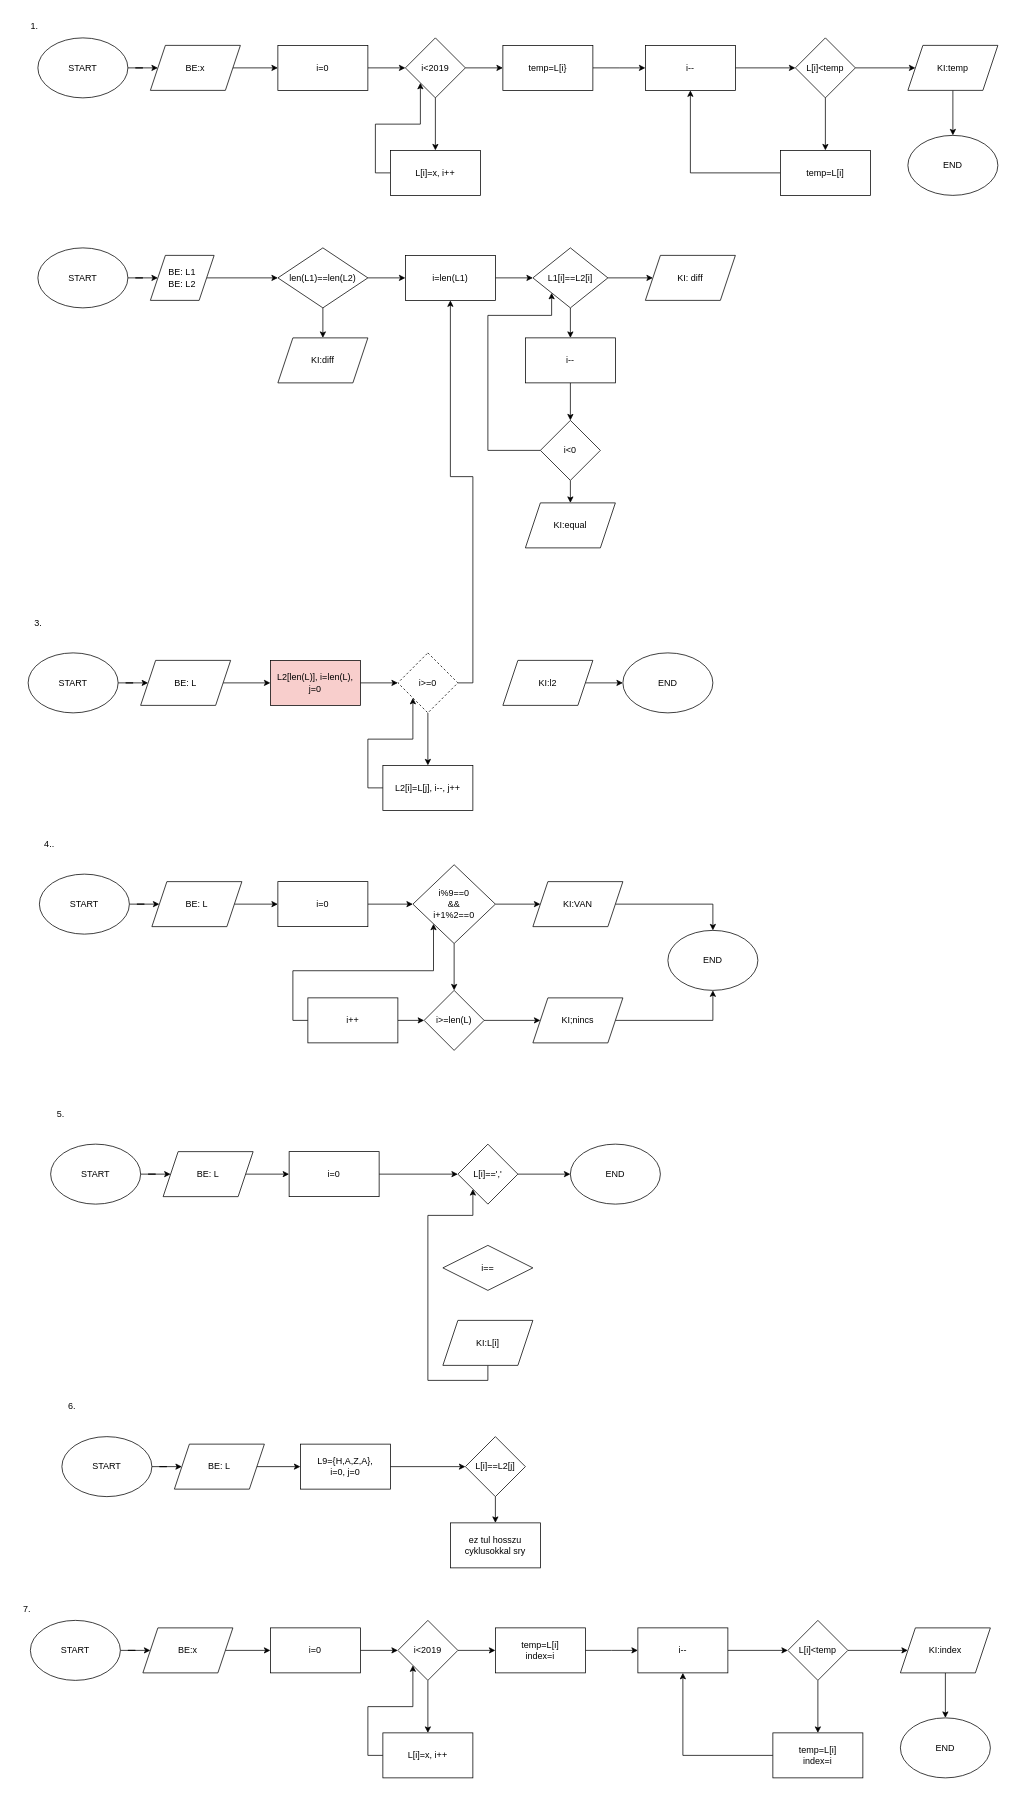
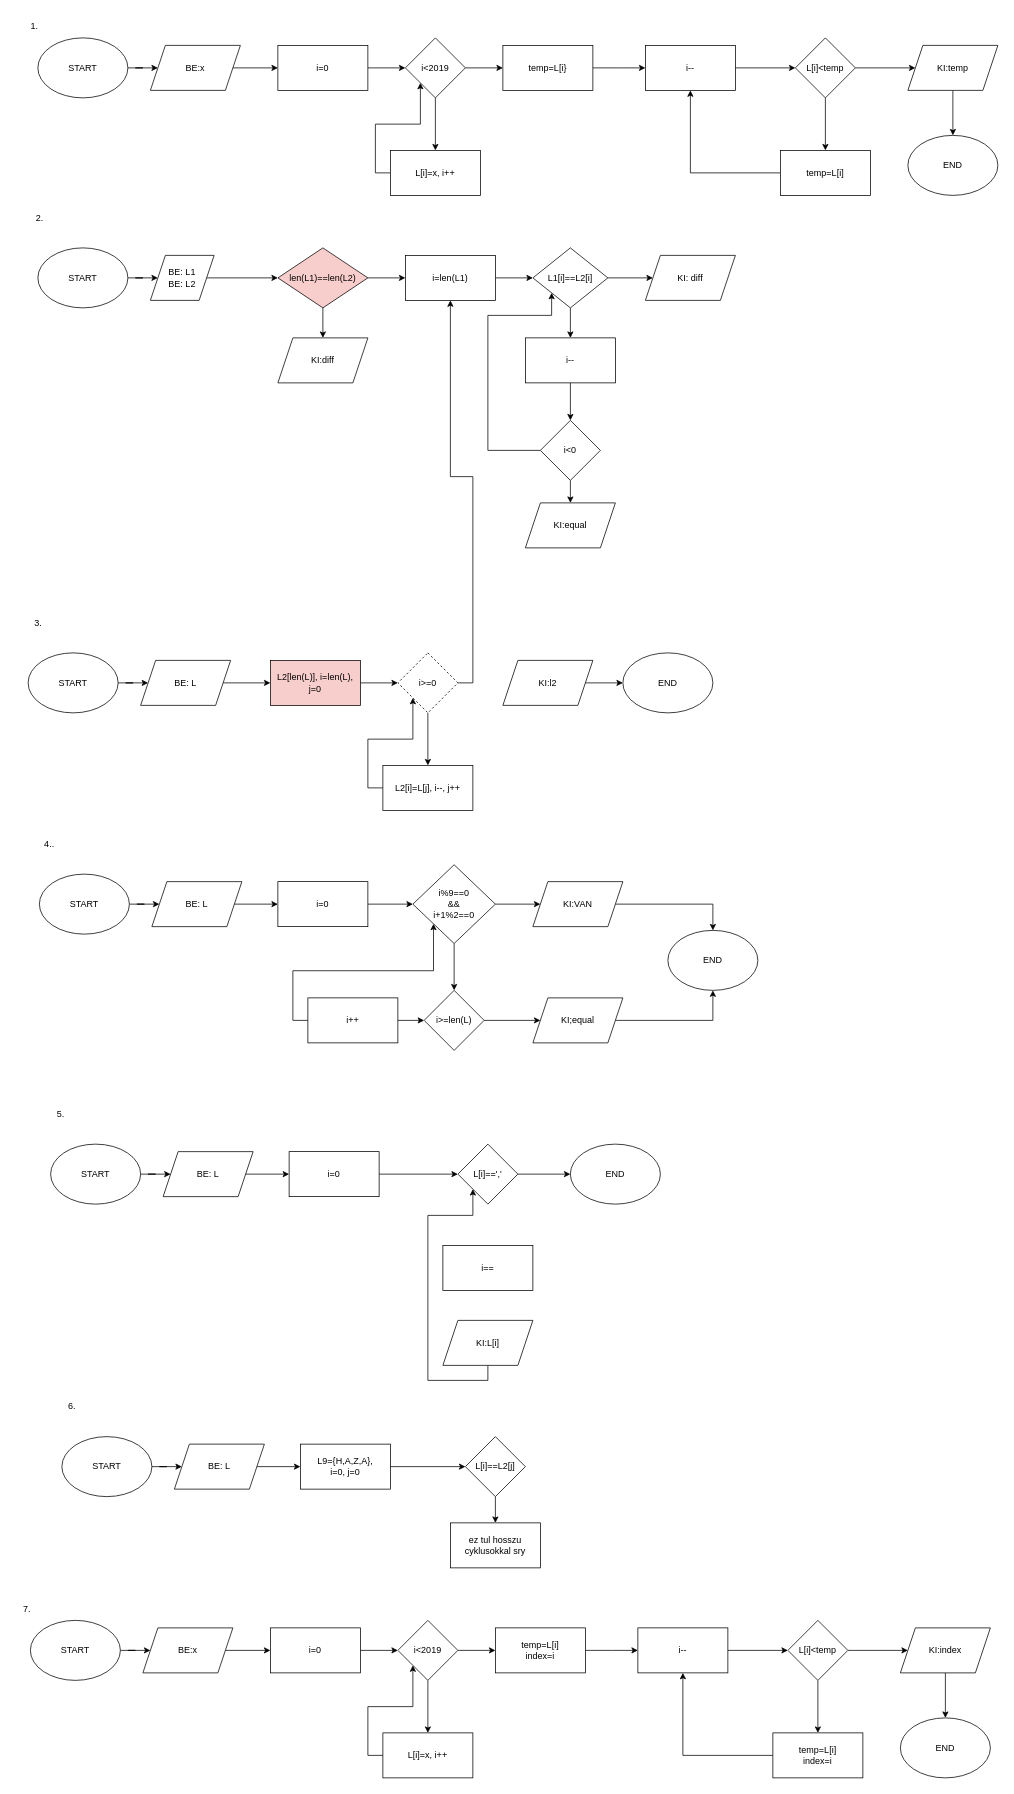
none -> (39, 218)
(323, 278) -> (323, 278)
(578, 1020) -> (578, 1020)
(488, 1268) -> (488, 1268)
